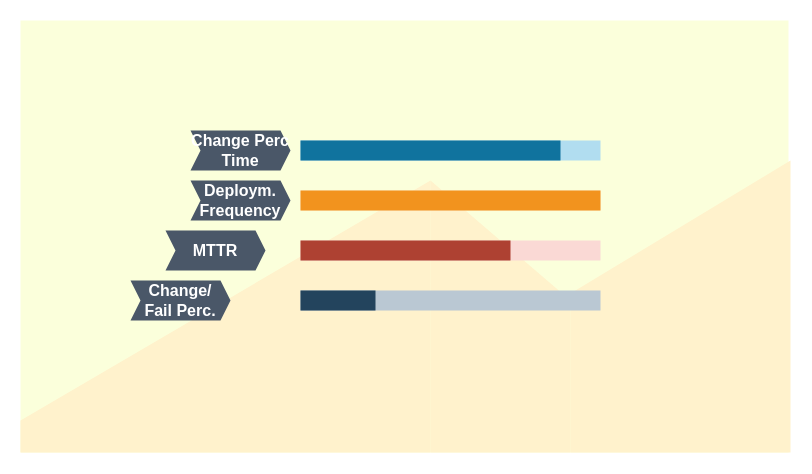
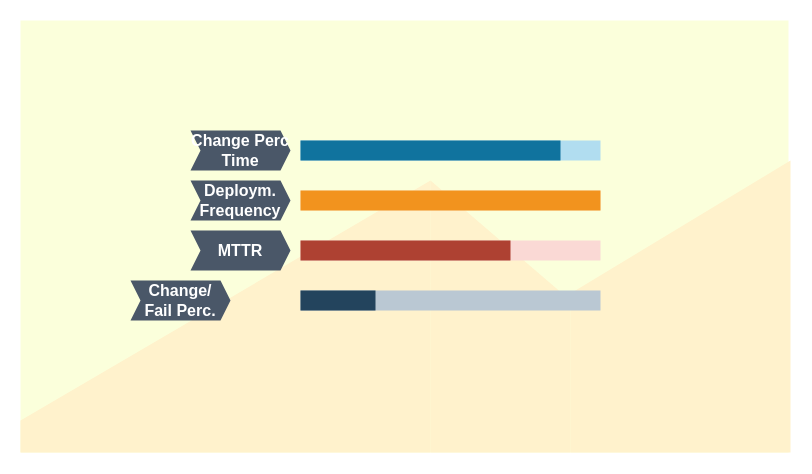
(216, 251) -> (241, 251)
